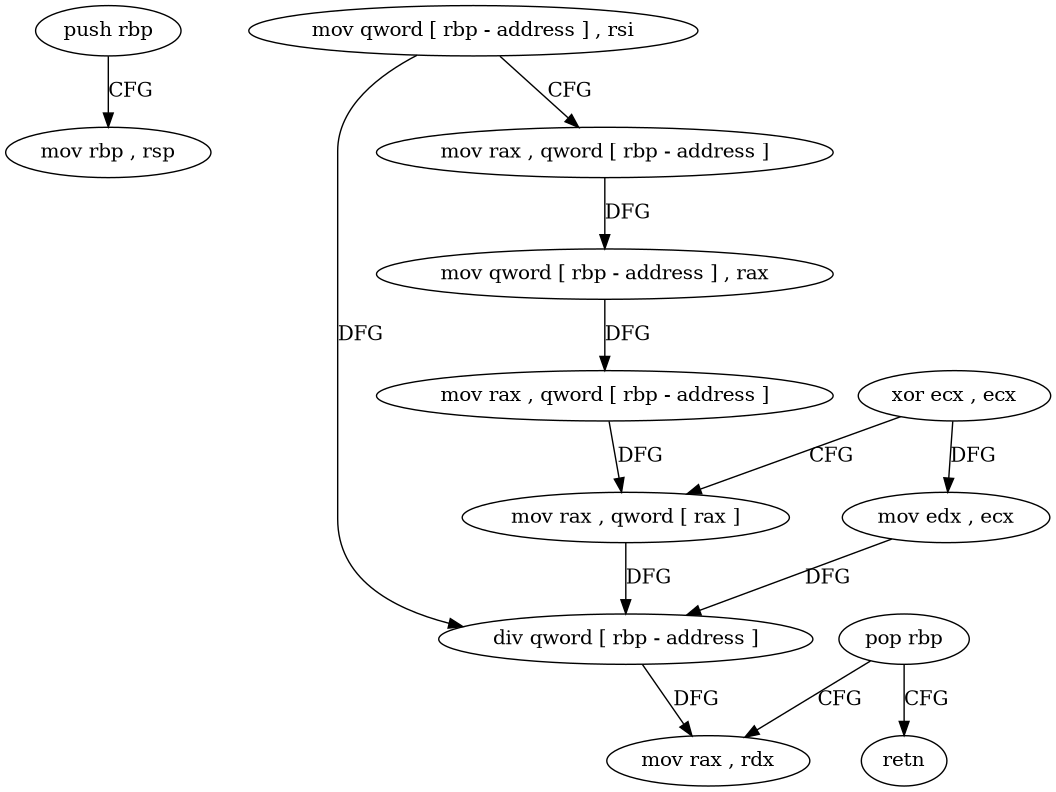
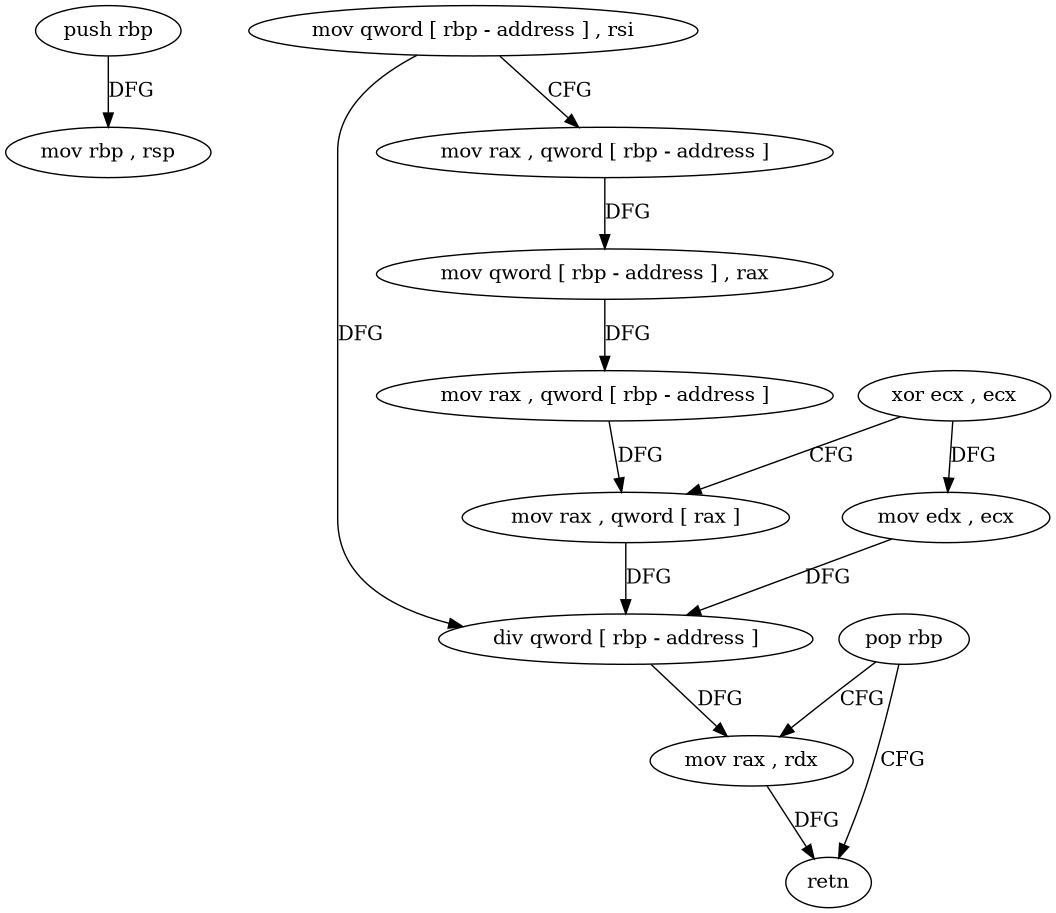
(131, 92) -> (131, 92)
none -> (787, 817)
